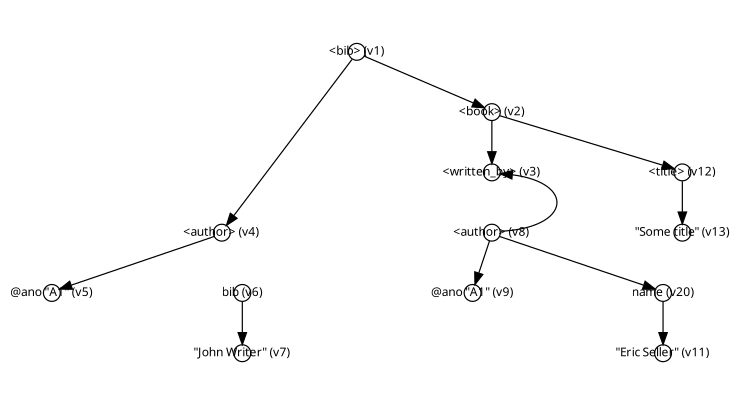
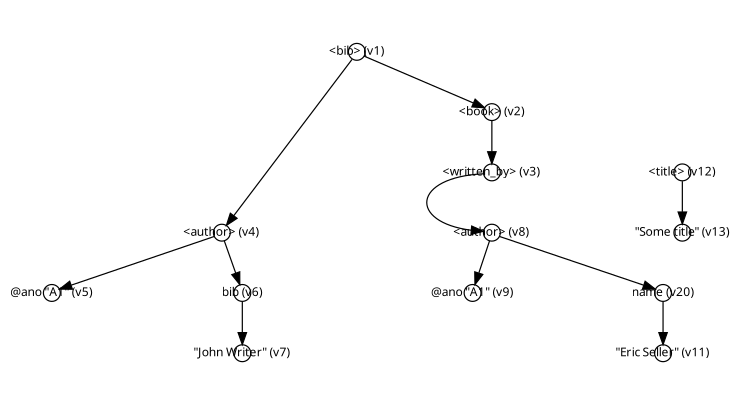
(581, 140) -> none
(555, 208) -> (429, 197)
none -> (230, 257)
